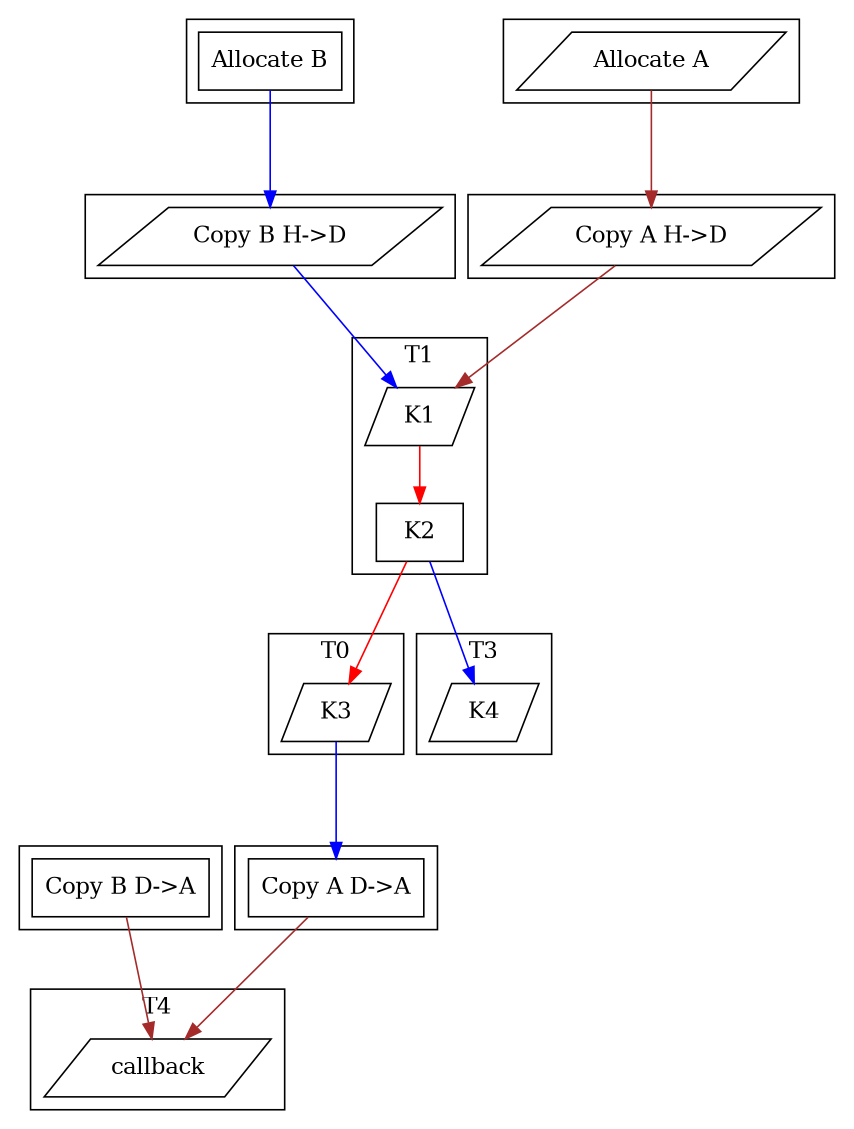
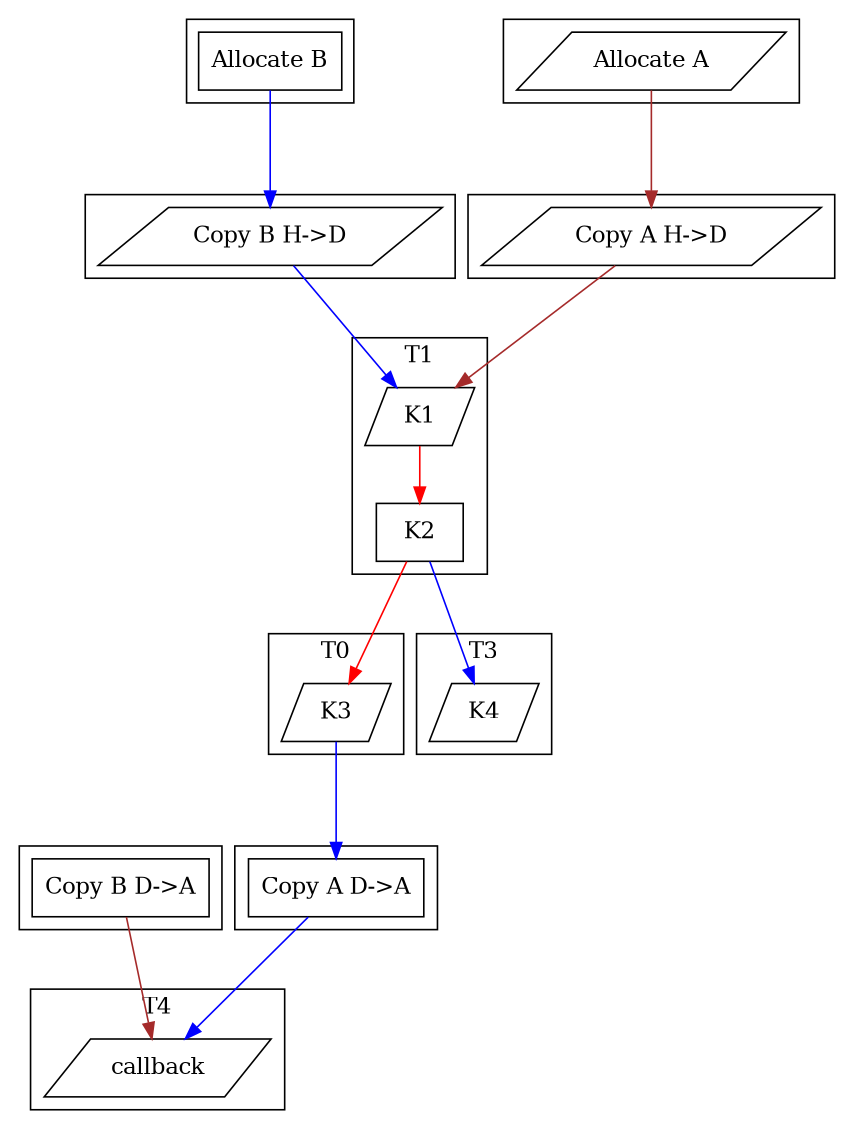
(253, 972) -> (253, 972)
